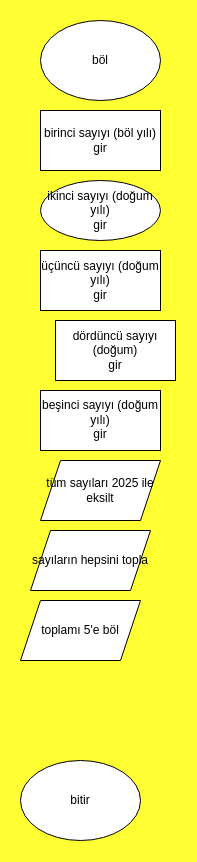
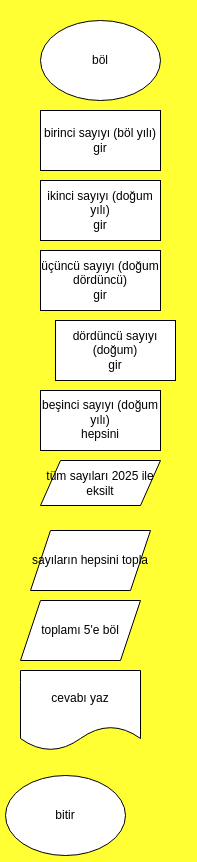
(101, 211) -> (101, 211)
(101, 281) -> (101, 281)
(101, 421) -> (101, 421)
(101, 491) -> (101, 483)
none -> (81, 711)
(81, 801) -> (66, 816)
